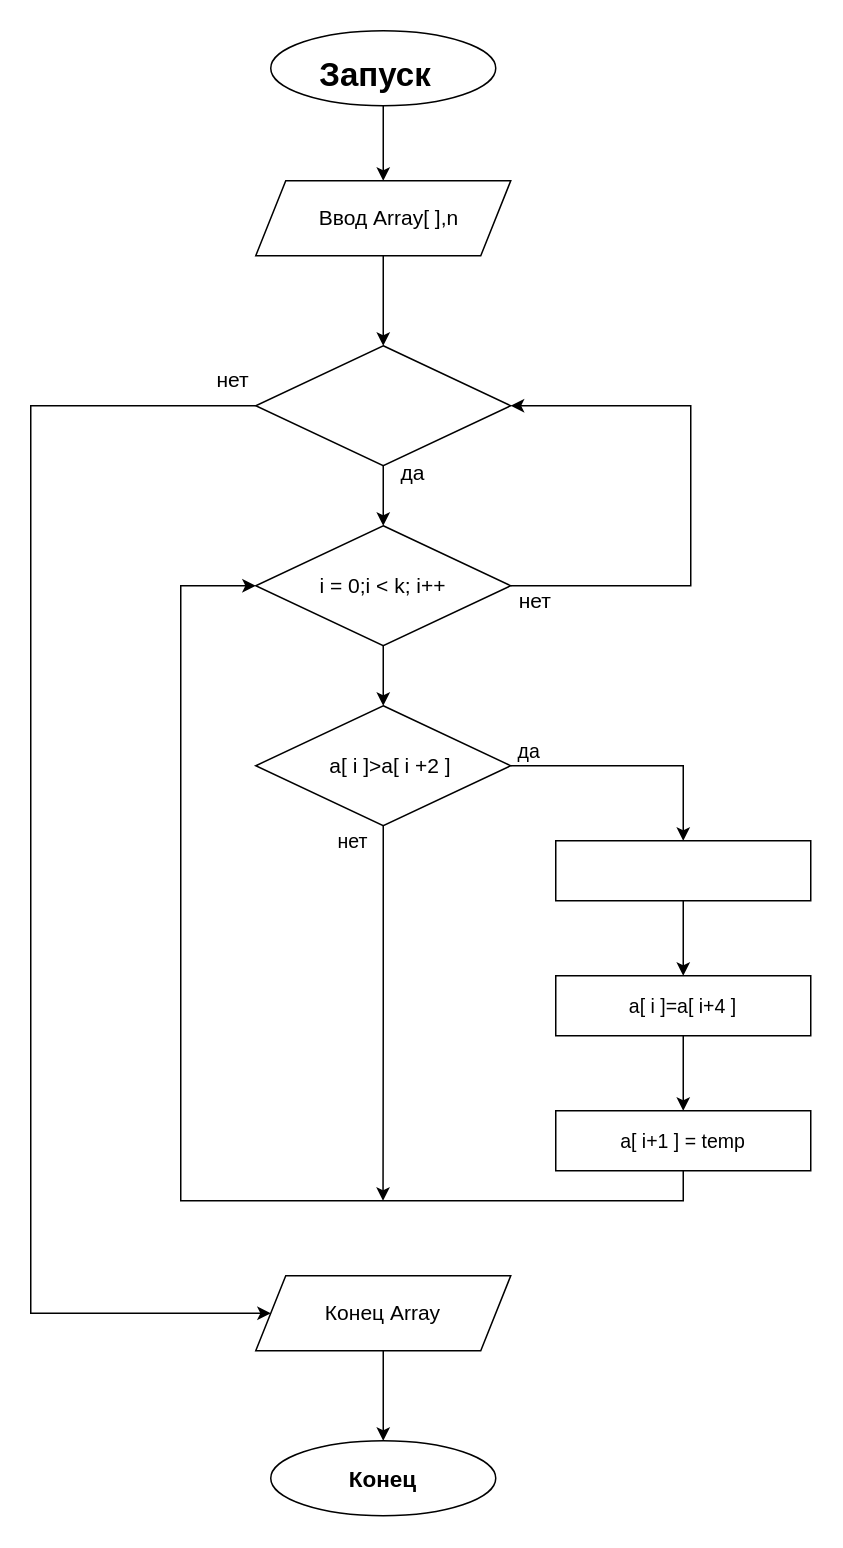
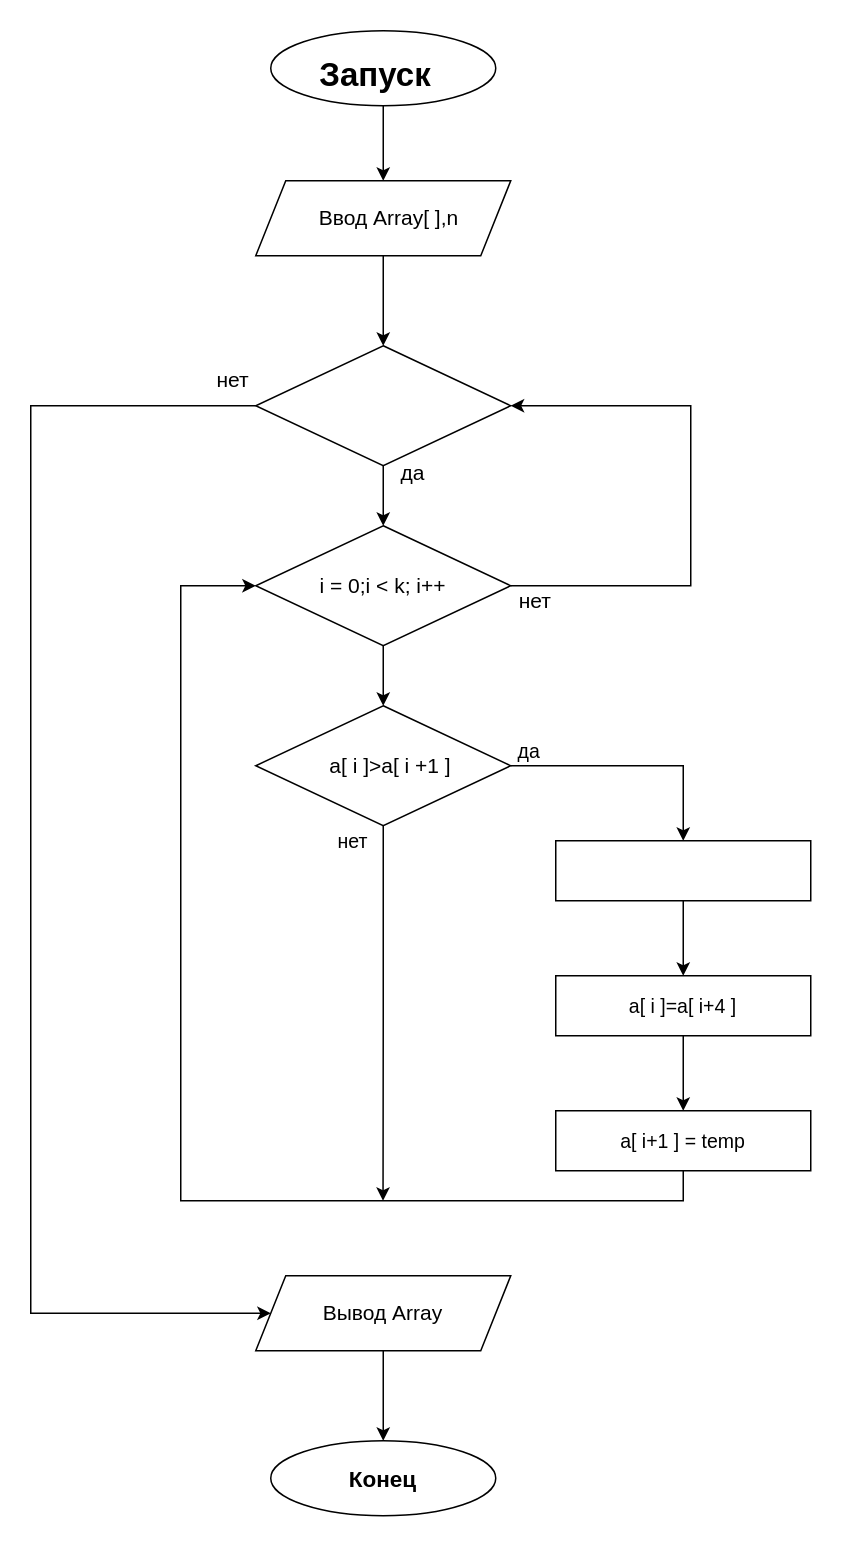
(391, 766) -> (391, 766)
(383, 1313) -> (383, 1313)
